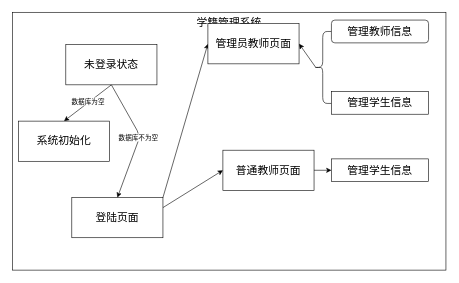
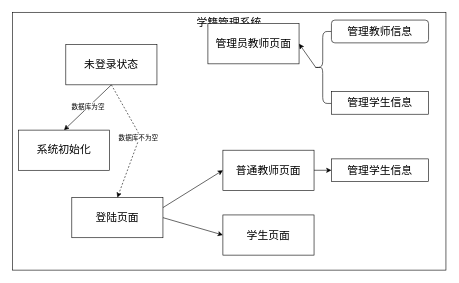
(185, 123) -> none
(64, 141) -> (64, 150)
(128, 168) -> (128, 168)
none -> (191, 226)
none -> (269, 235)
